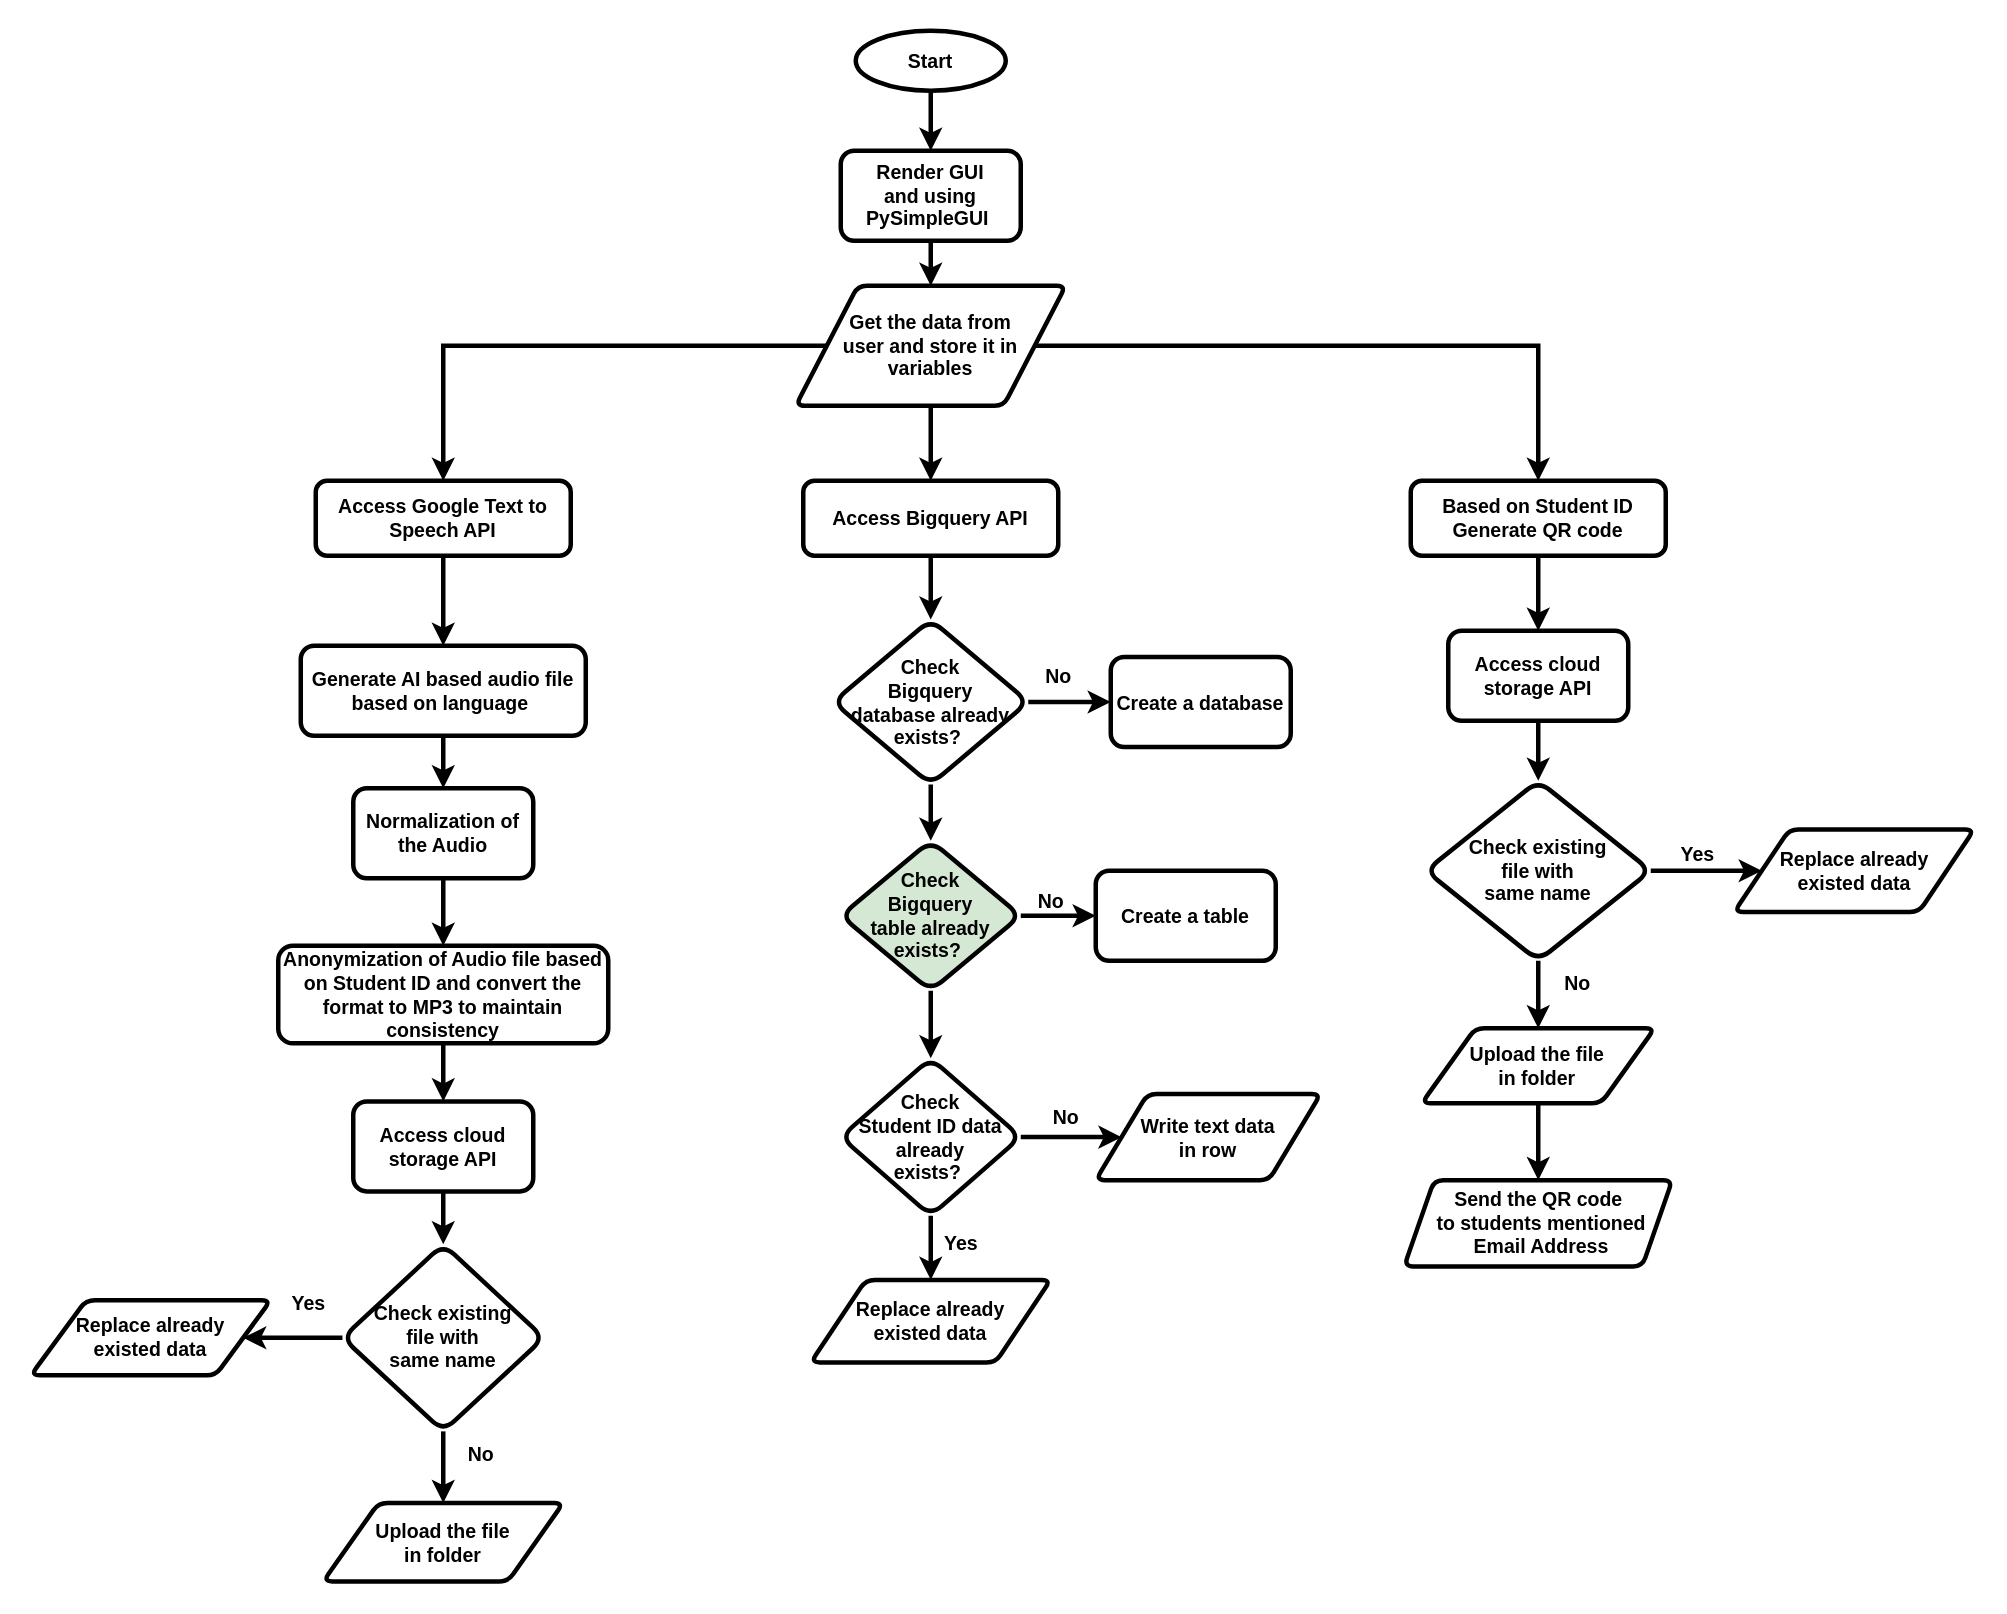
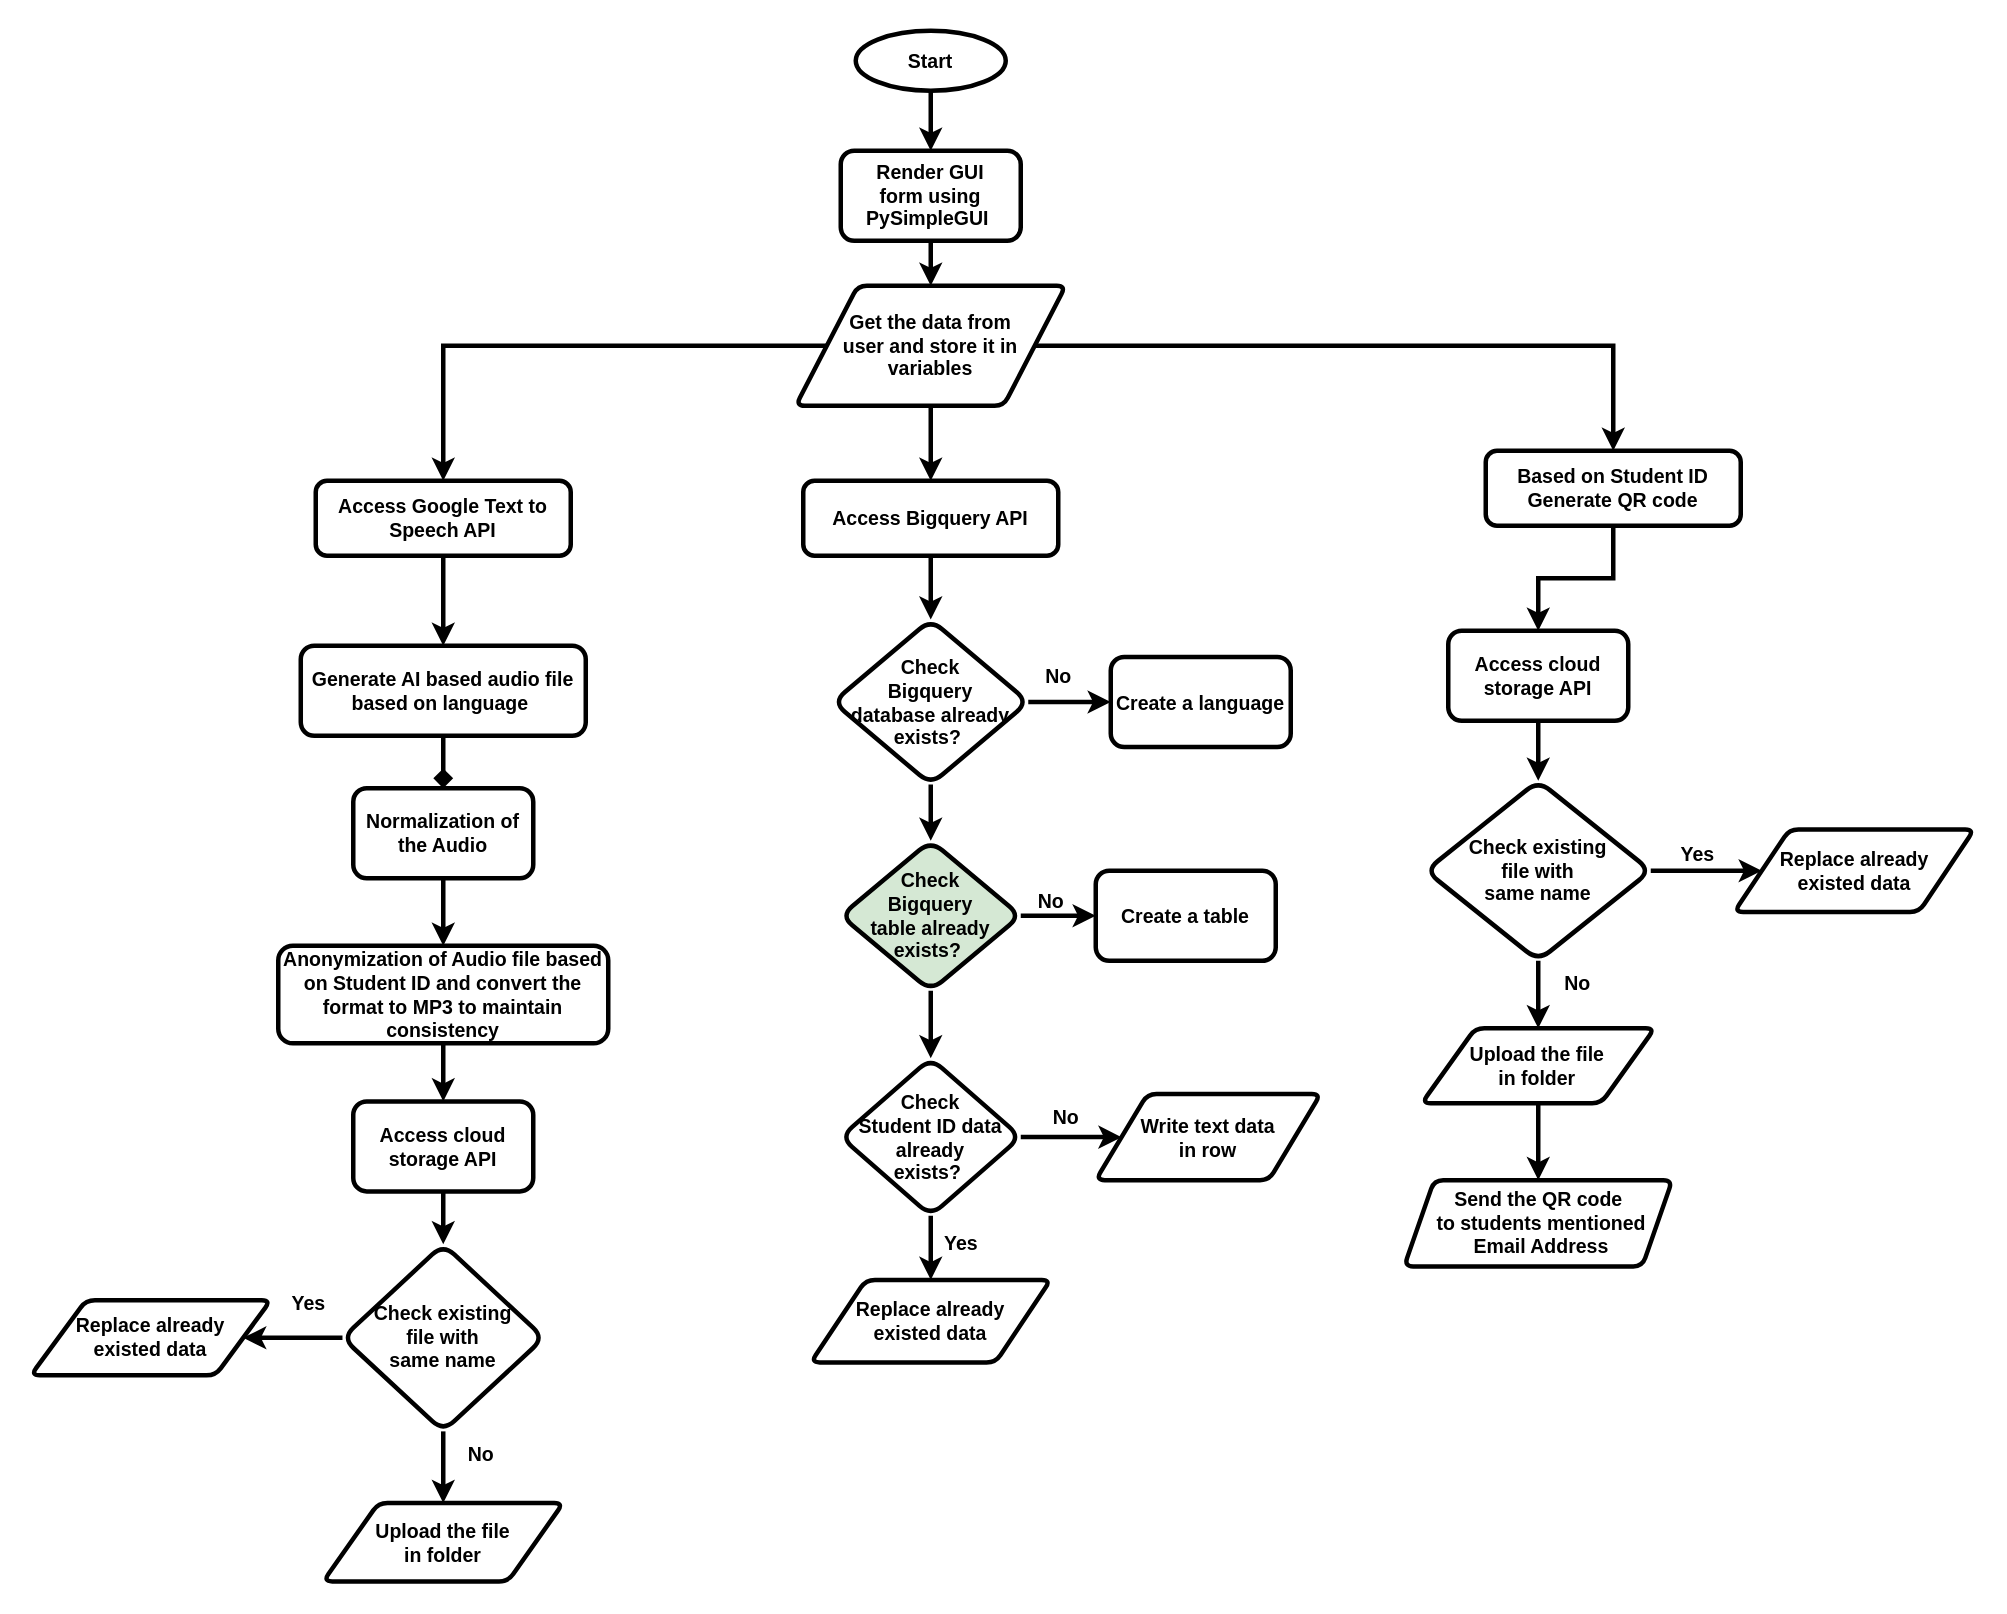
(931, 196) -> (931, 196)
(1538, 518) -> (1613, 488)
(1201, 703) -> (1201, 703)
(443, 769) -> (443, 770)
